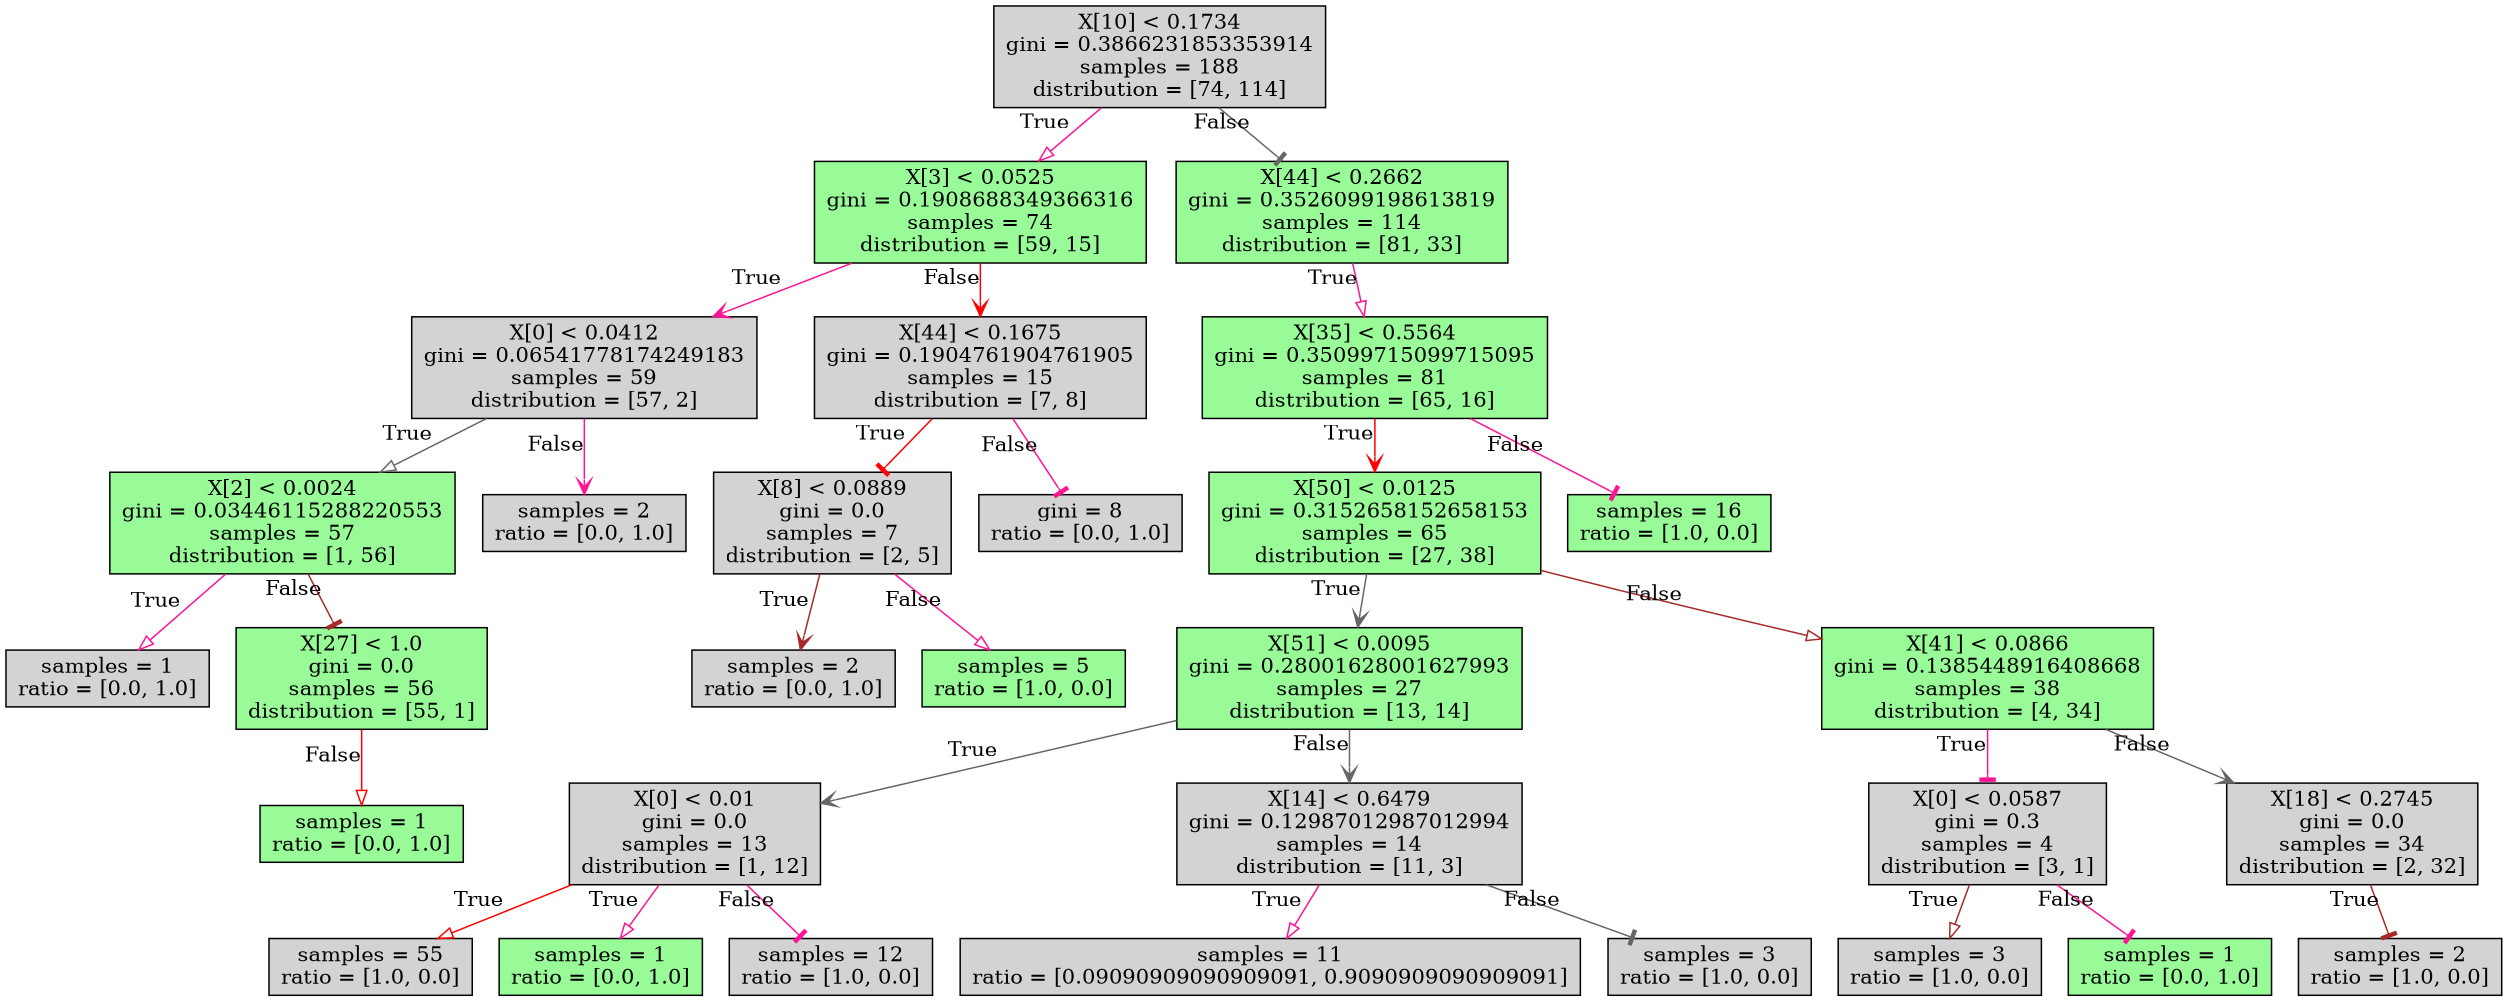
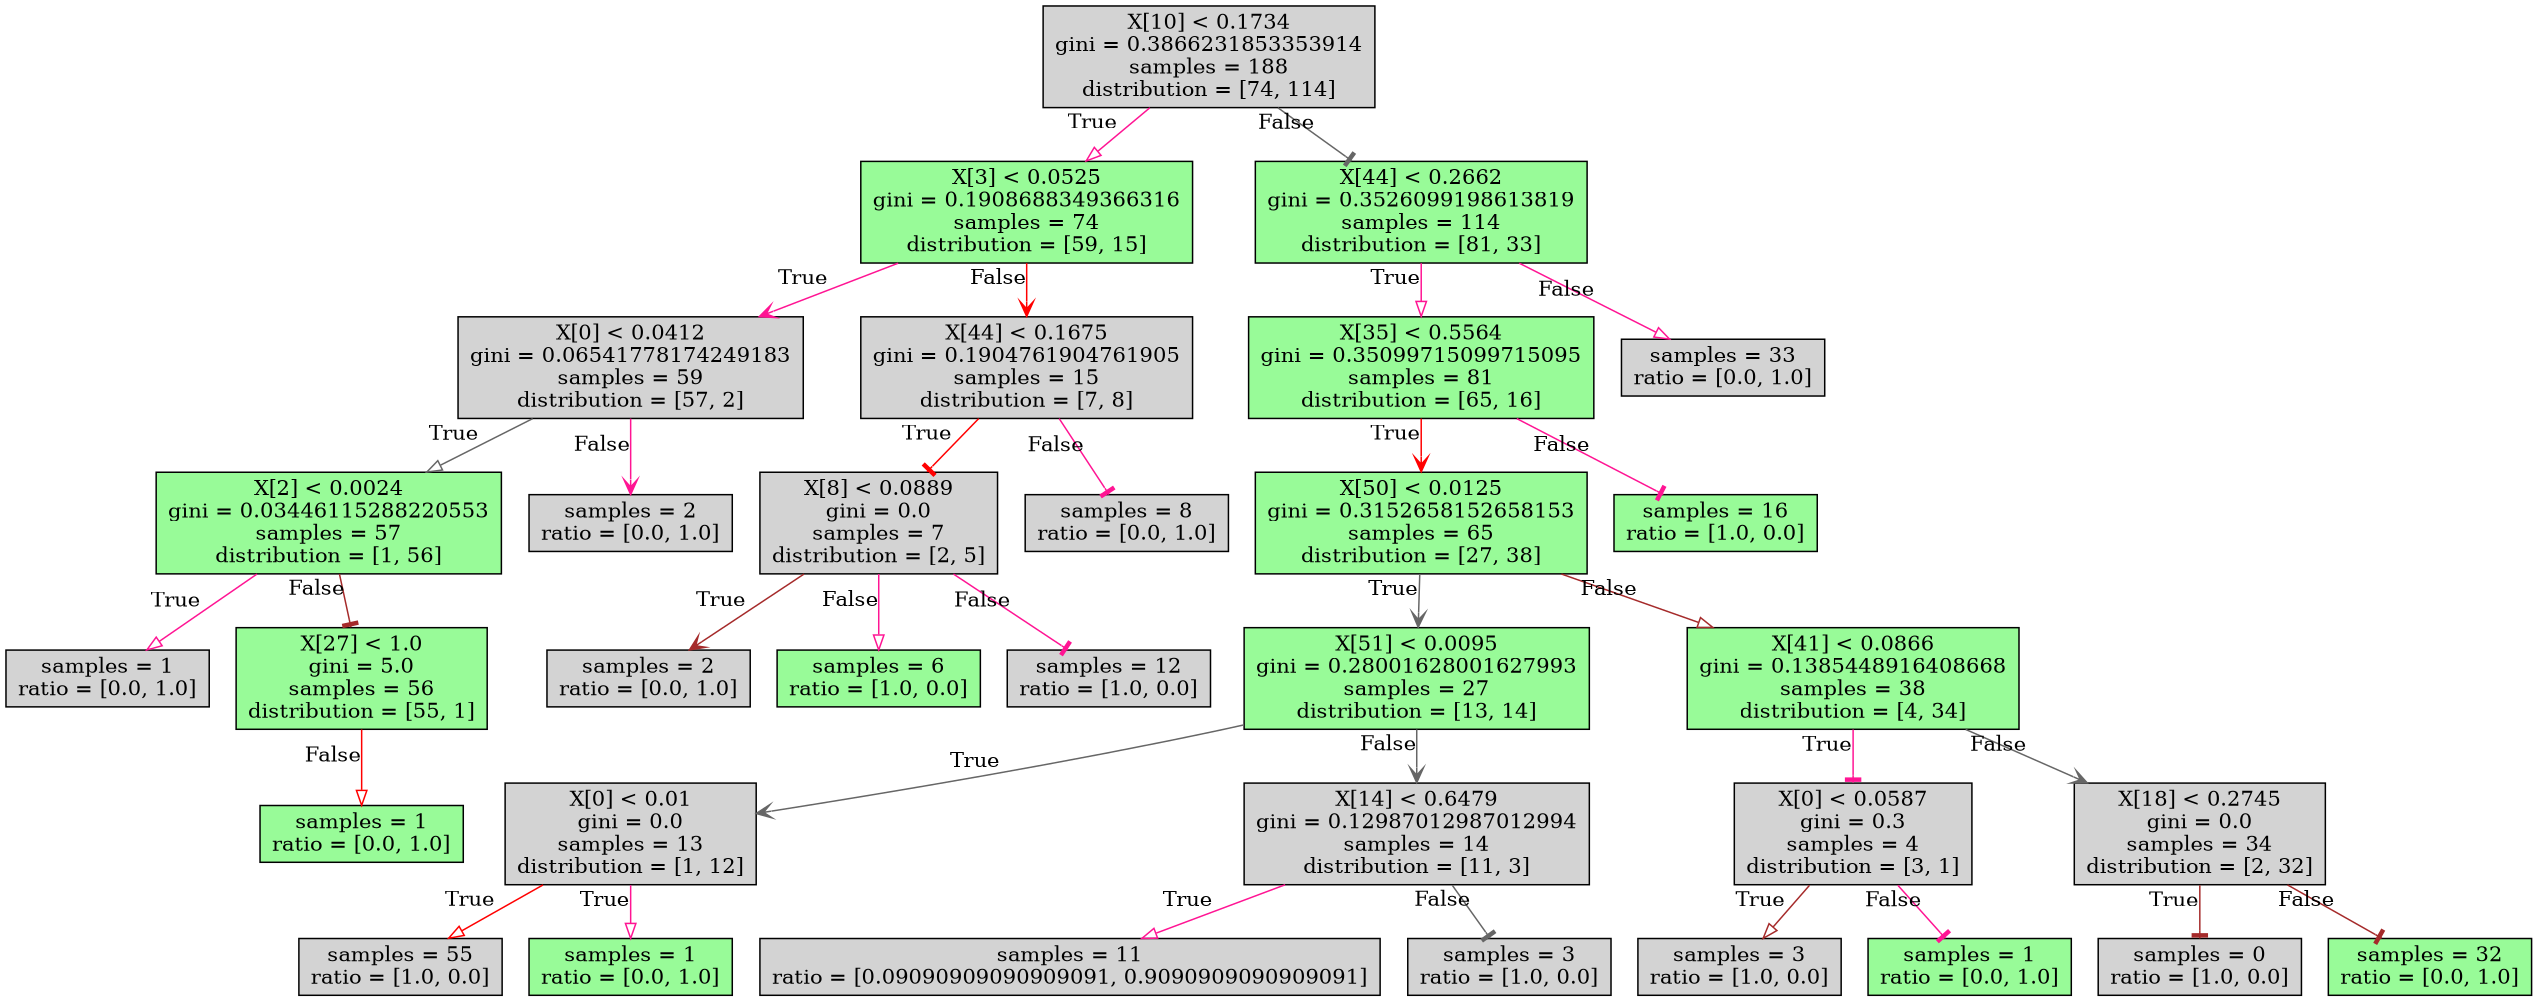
none -> (1723, 368)
(1080, 523) -> (1127, 523)
(362, 678) -> (362, 678)
(1024, 678) -> (879, 678)
(772, 909) -> (1008, 610)
(2400, 967) -> (2200, 967)
none -> (2430, 967)
